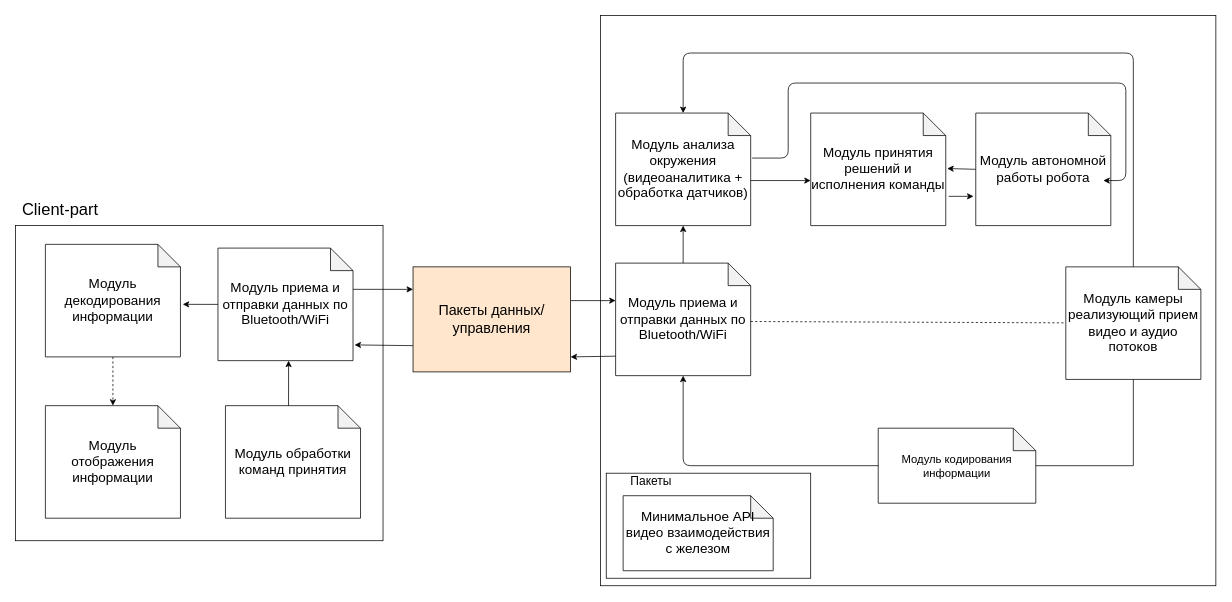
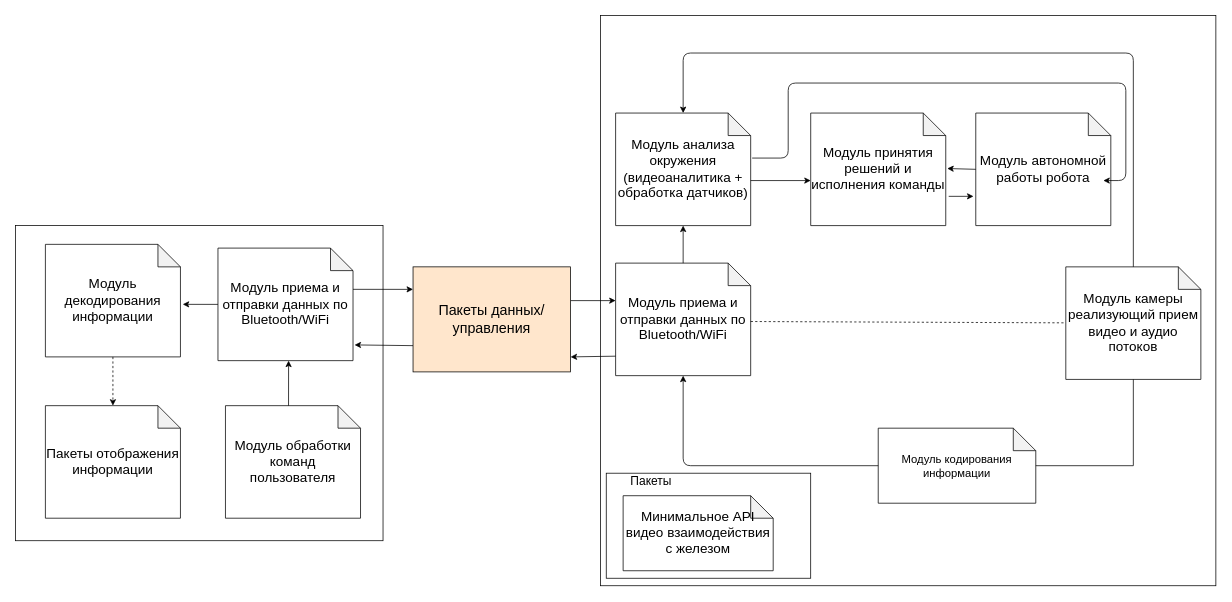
(60, 210) -> none
(113, 462) -> (113, 462)
(293, 462) -> (293, 462)
